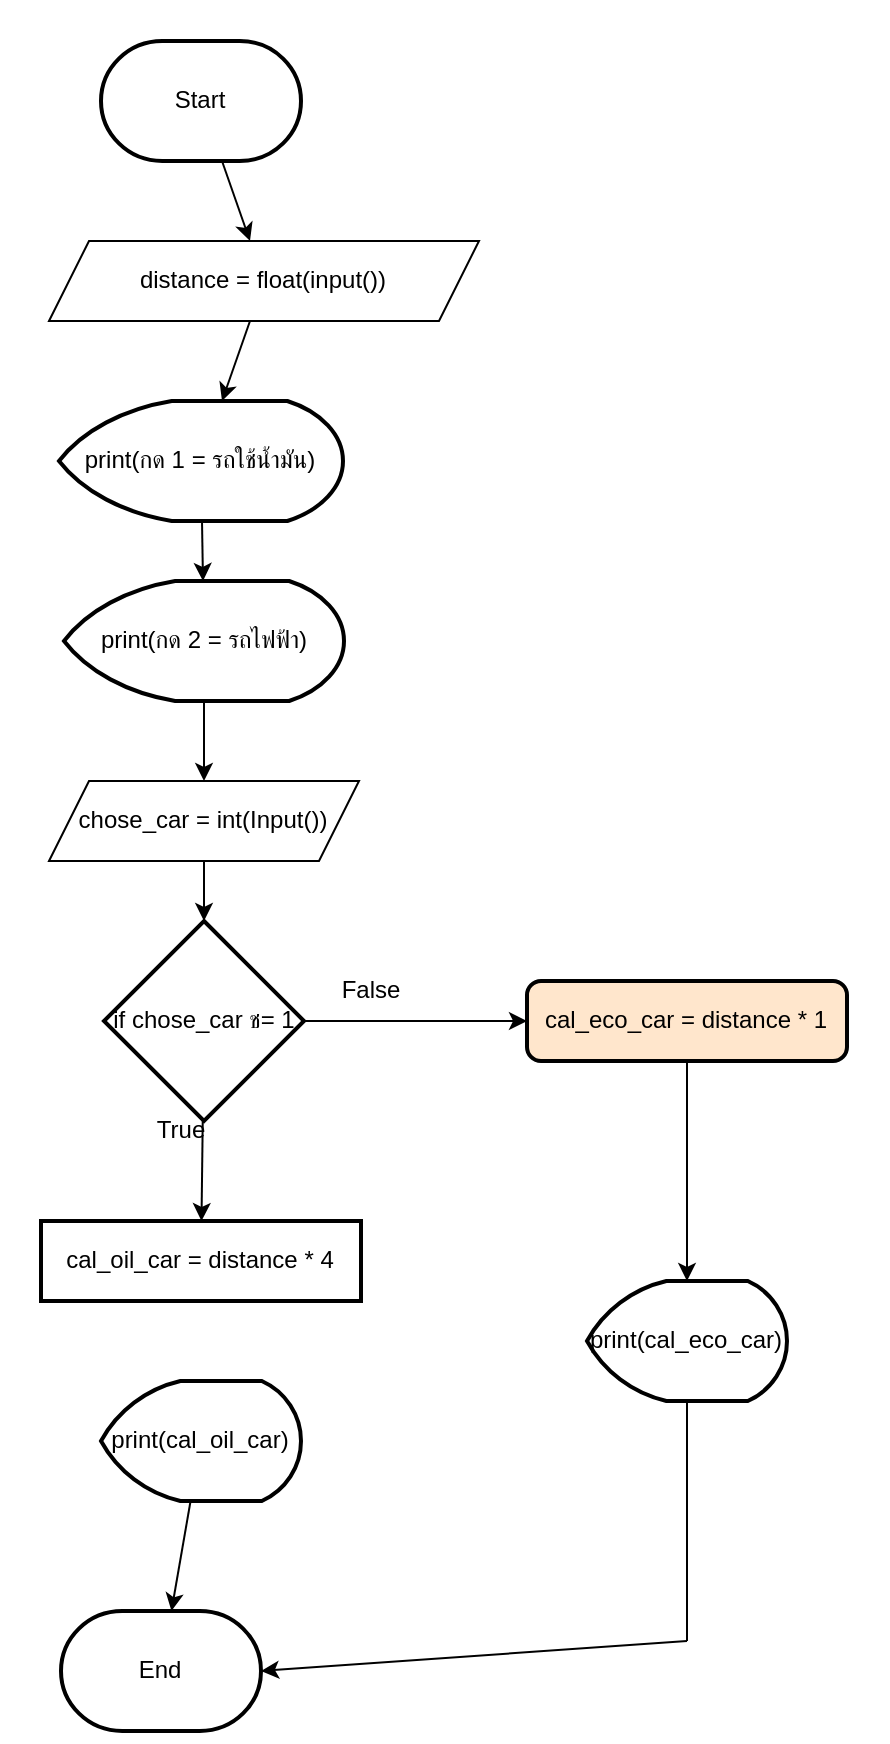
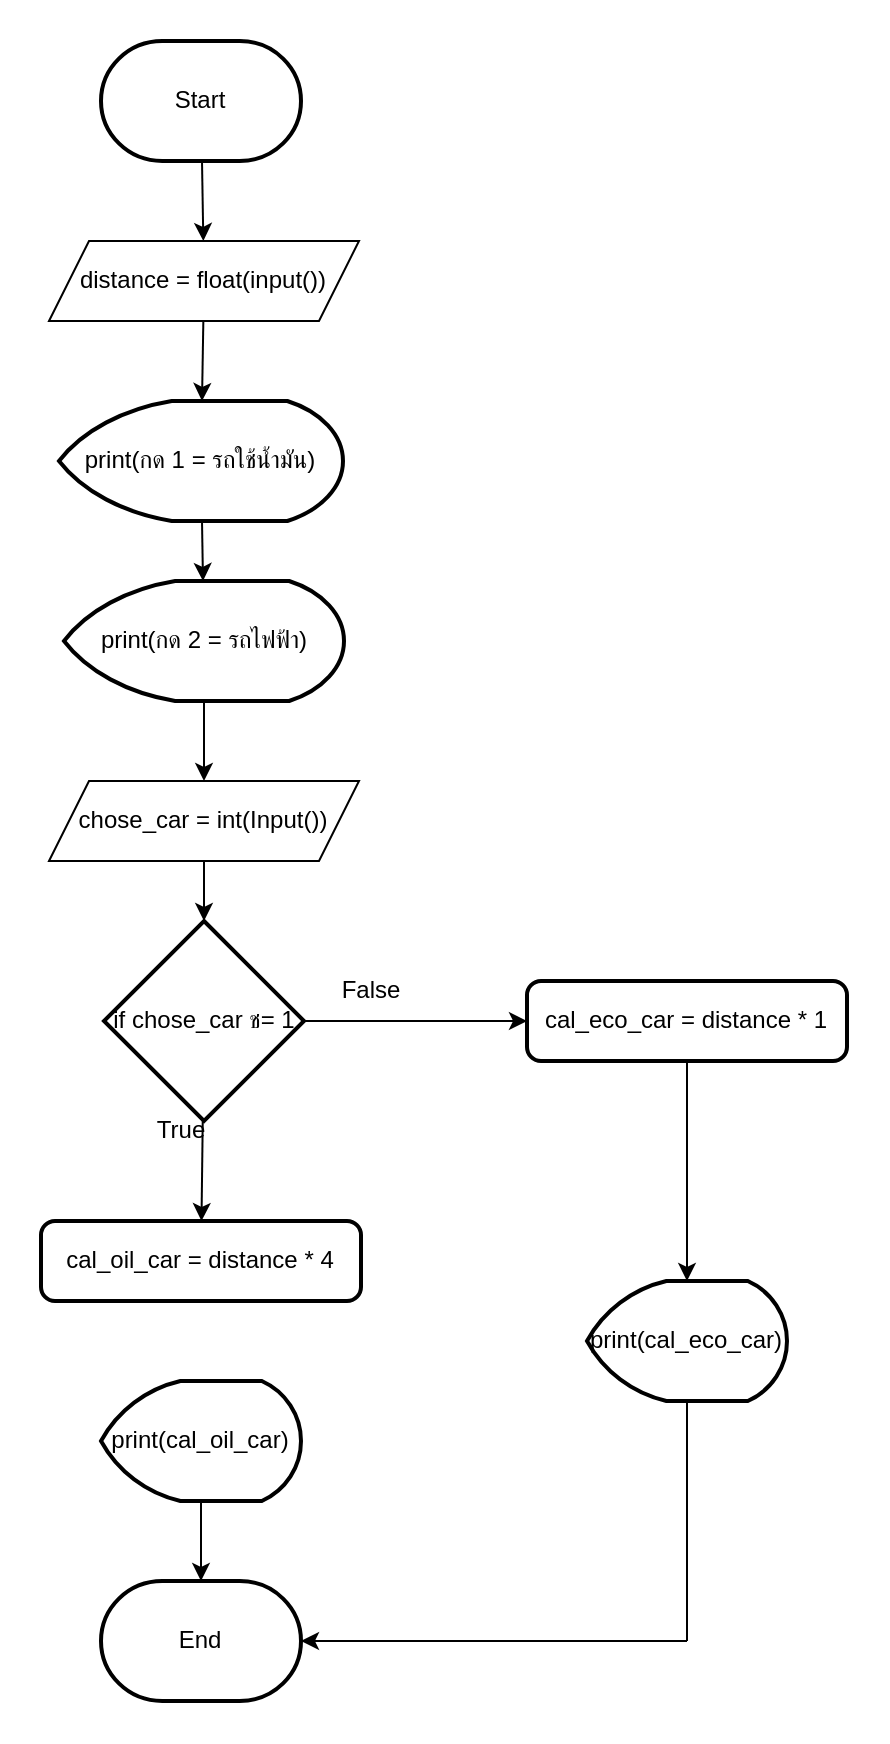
(264, 281) -> (204, 281)
(687, 1021) -> (687, 1021)
(201, 1261) -> (201, 1261)
(161, 1671) -> (201, 1641)
